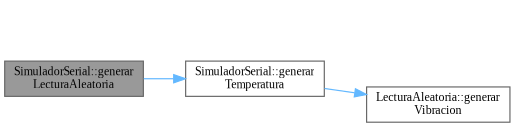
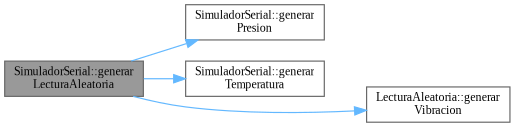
none -> (255, 22)
(340, 91) -> (243, 112)
